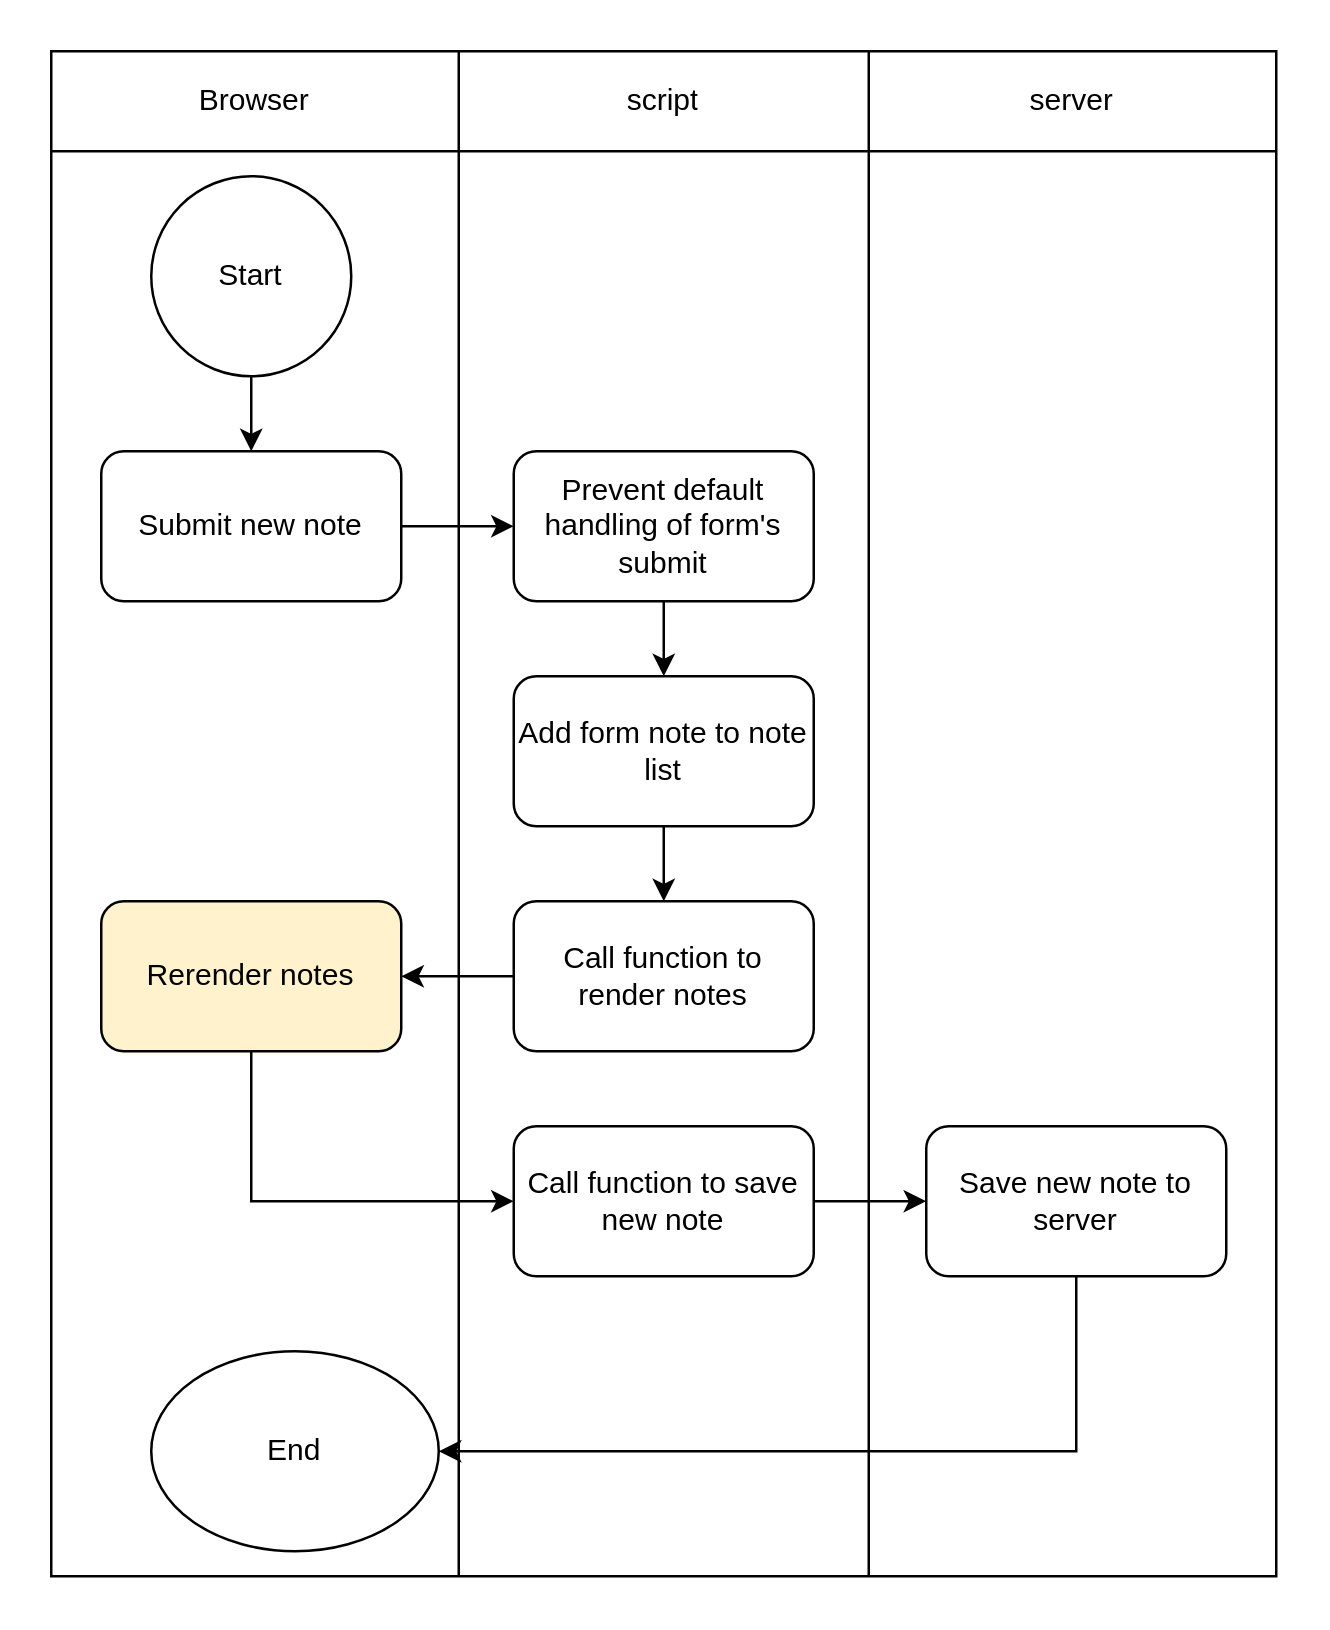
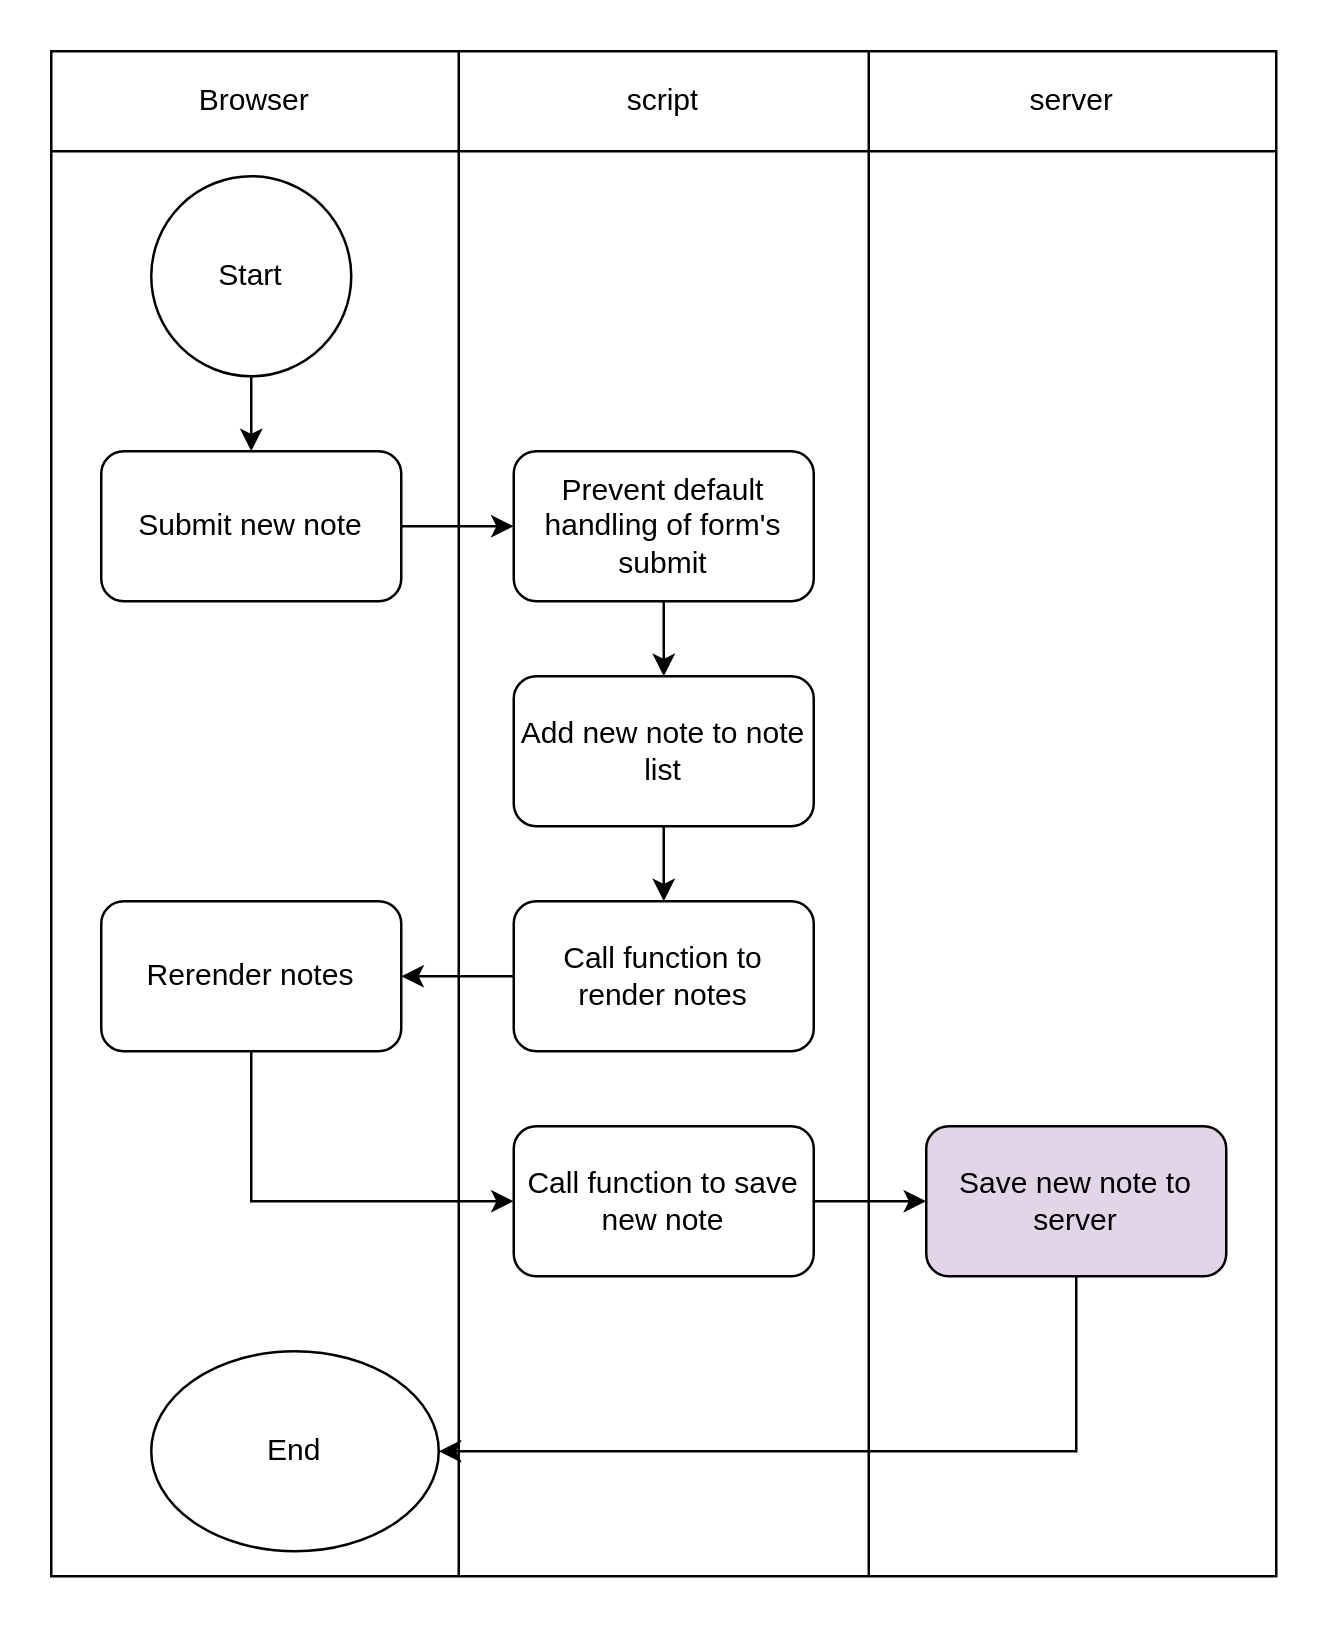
(664, 751) -> (664, 751)
(251, 976) -> (251, 976)
(1076, 1201) -> (1076, 1201)
